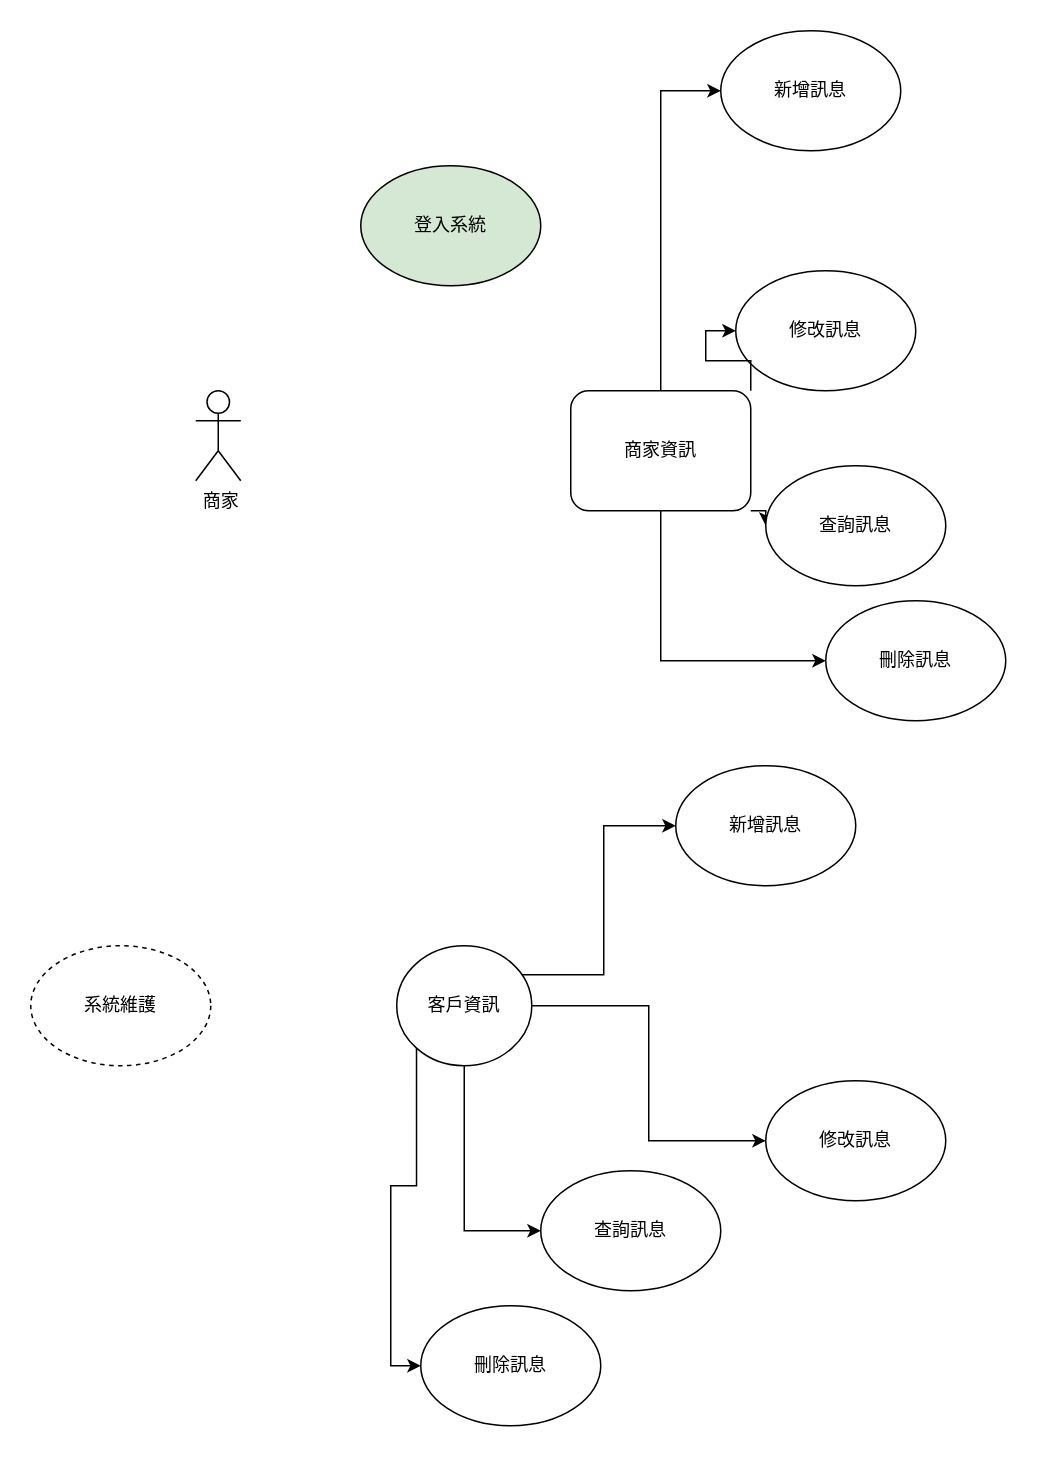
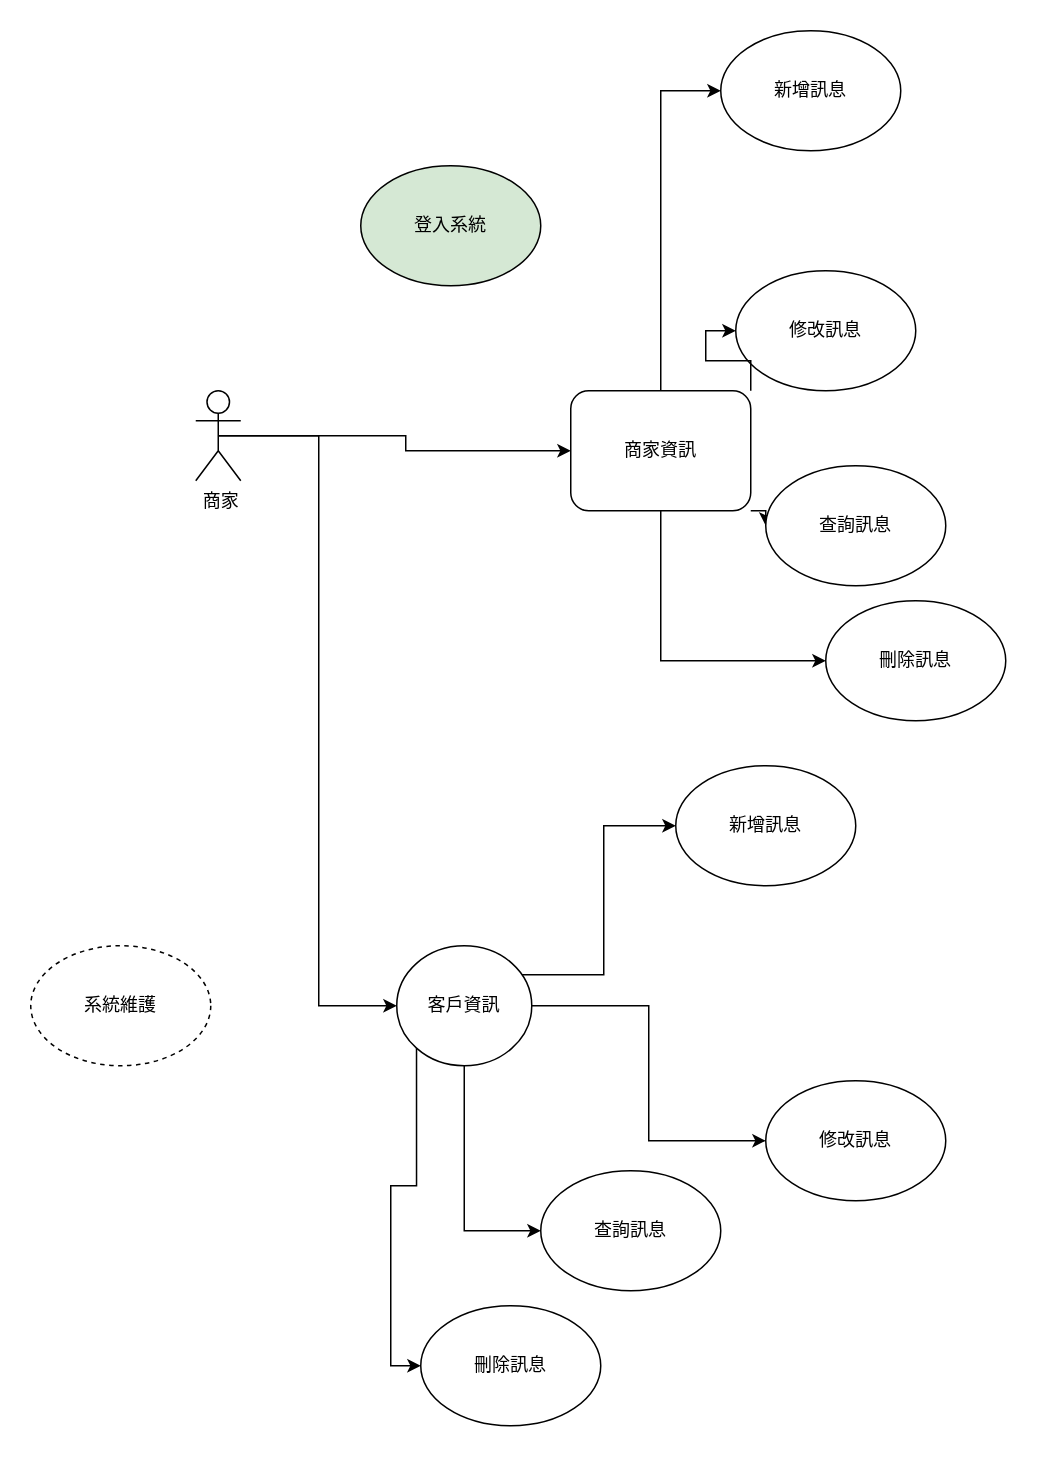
none -> (433, 451)
none -> (319, 756)
